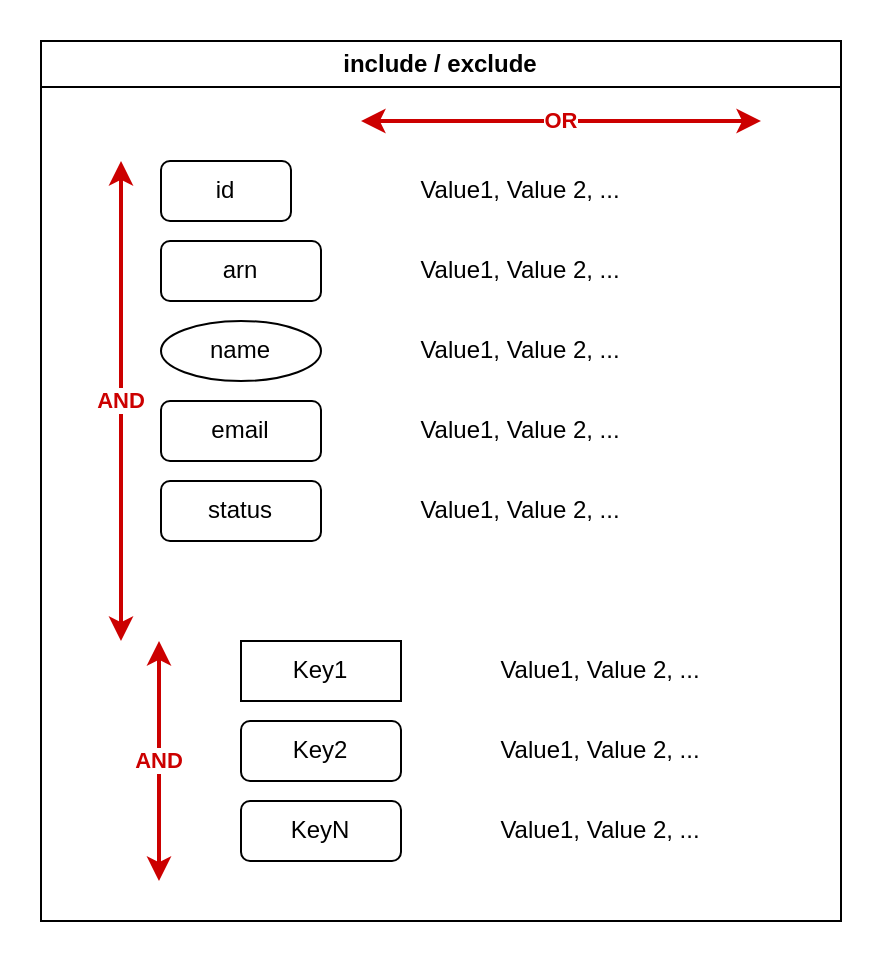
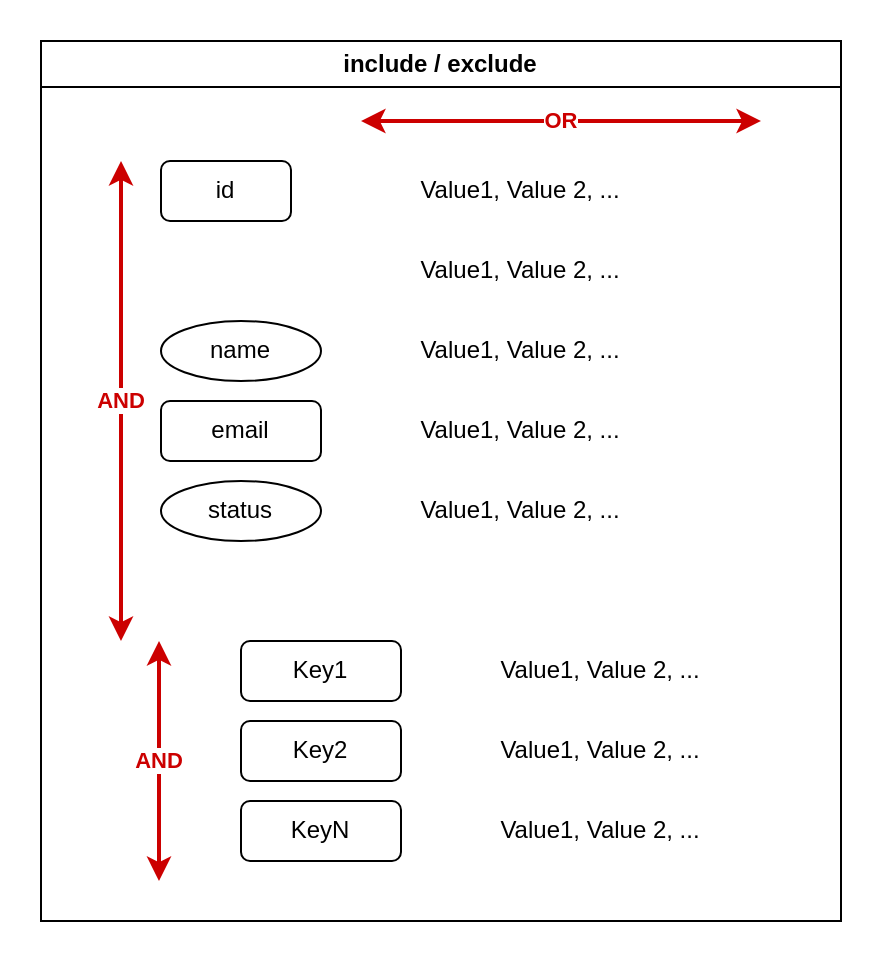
(241, 271) -> none
(241, 511) -> (241, 511)
(321, 671) -> (321, 671)
